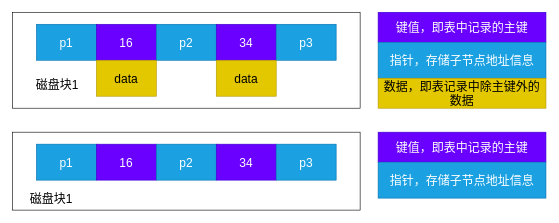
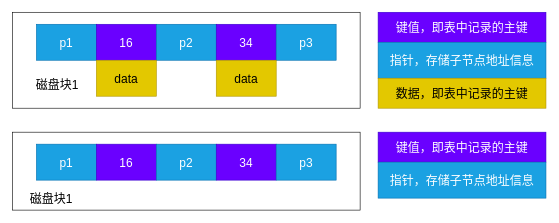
(462, 93) -> (462, 93)
